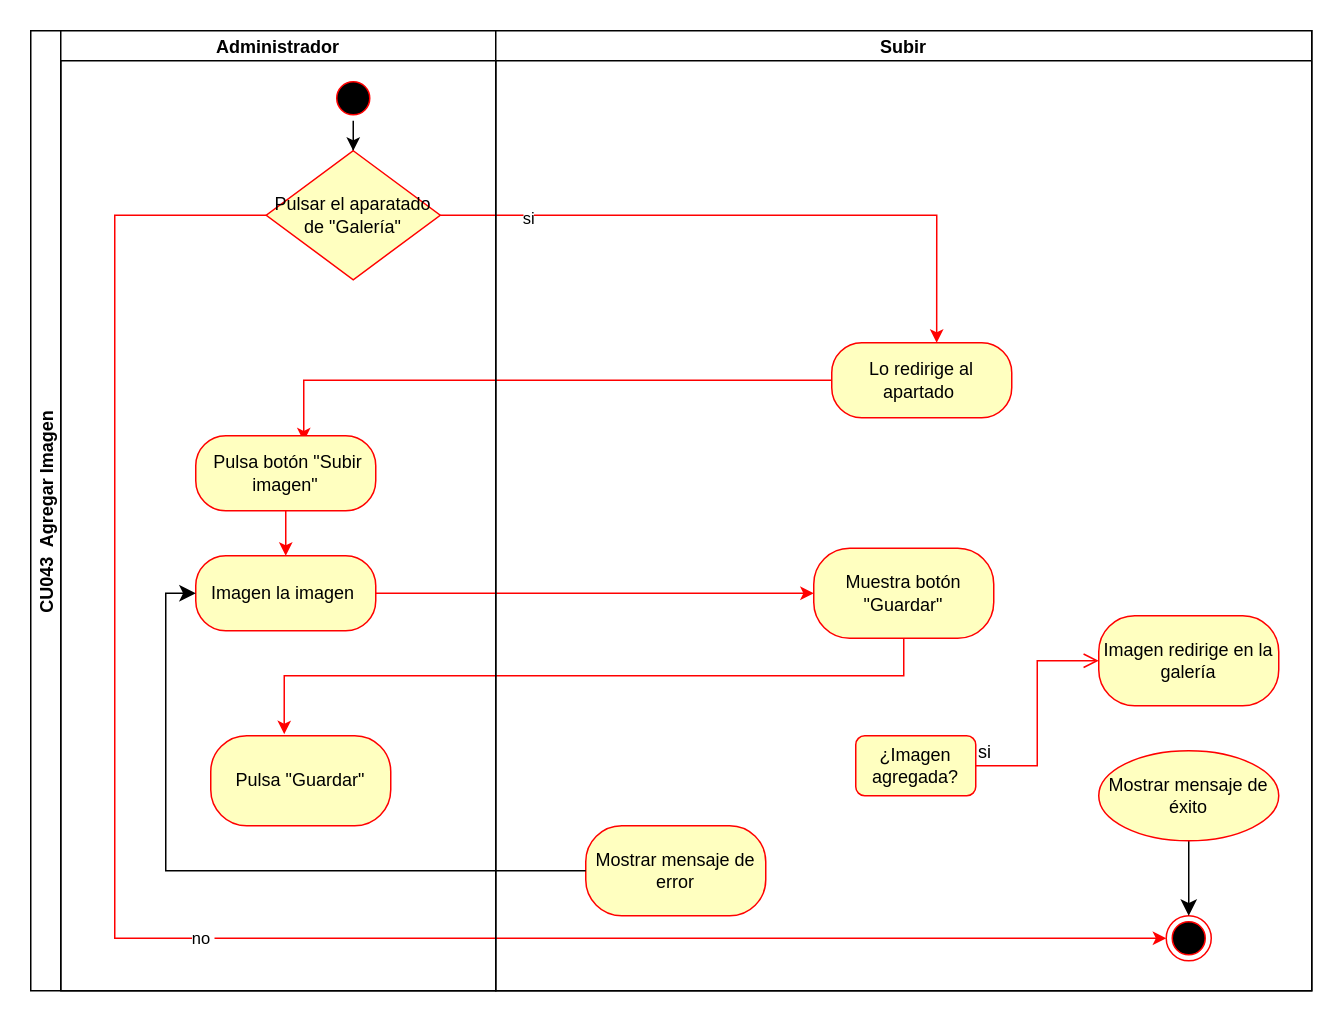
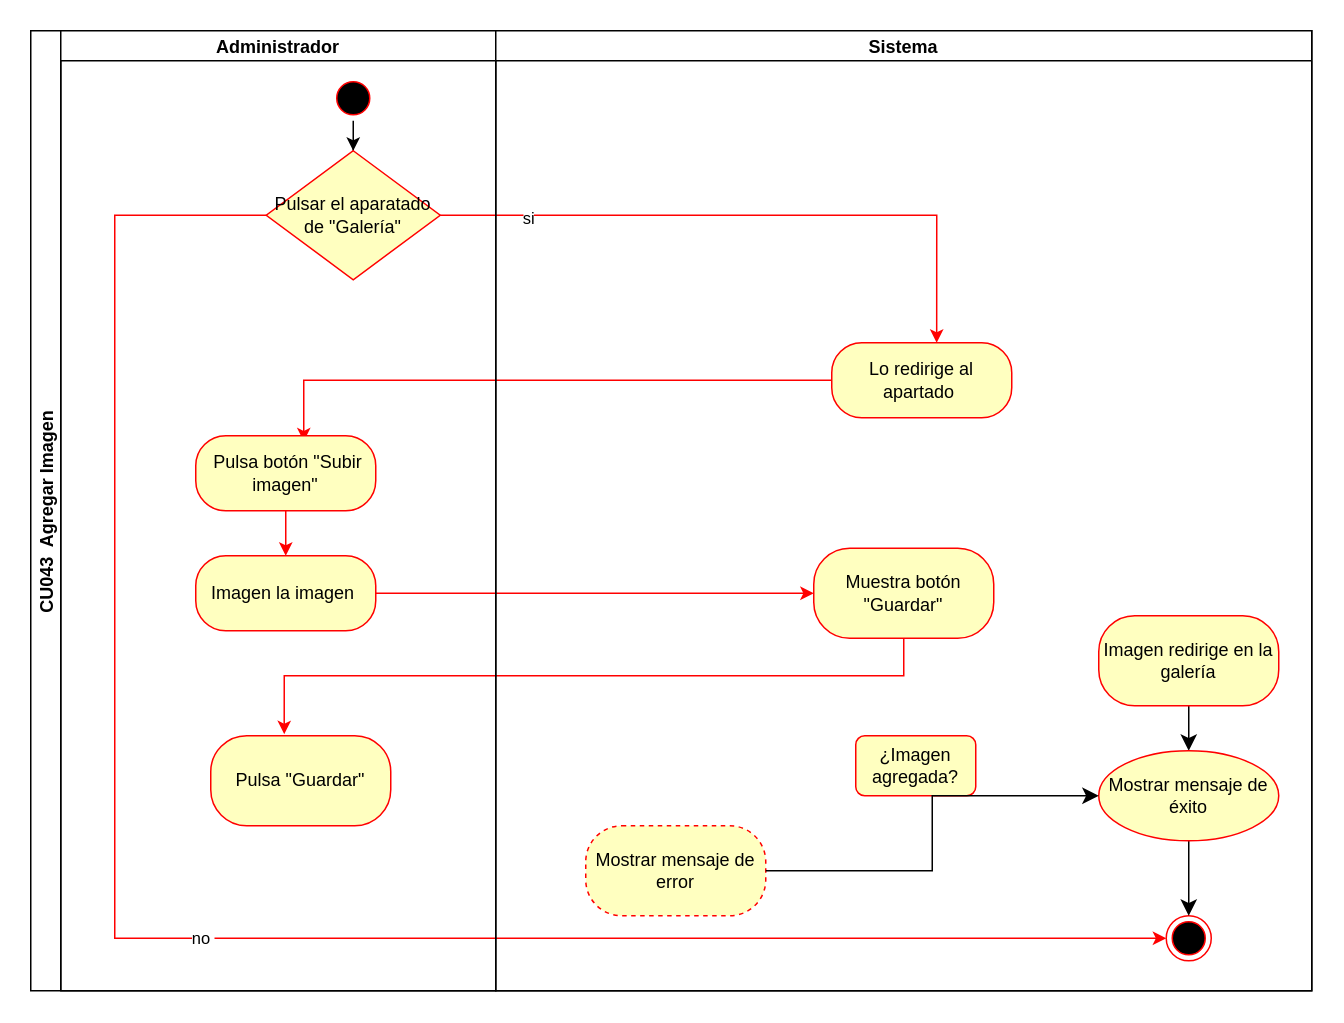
(903, 47) -> (903, 47)
(1037, 715) -> none
none -> (1189, 735)
(229, 871) -> (932, 840)
(676, 871) -> (676, 871)
